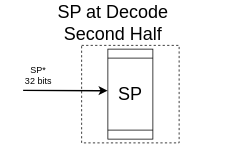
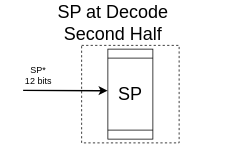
(38, 75) -> (38, 75)
